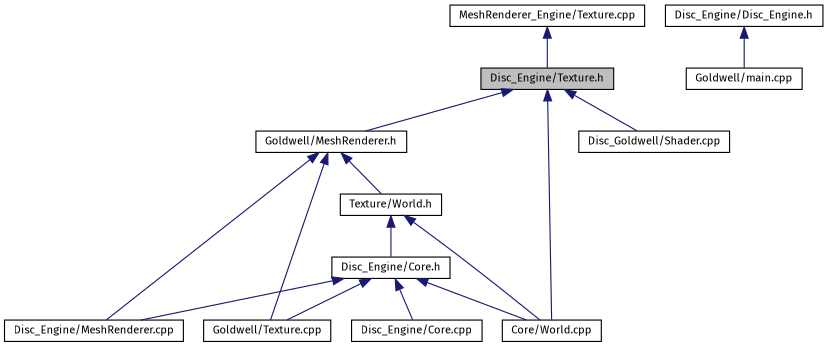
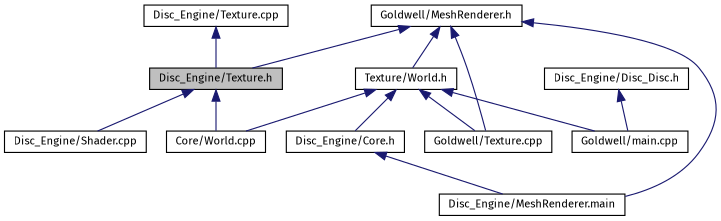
(547, 16) -> (216, 16)
(744, 16) -> (616, 79)
(434, 112) -> (326, 49)
none -> (524, 112)
(654, 142) -> (75, 142)
(477, 301) -> none
(324, 302) -> (452, 114)
(94, 331) -> (532, 205)
(417, 331) -> none
